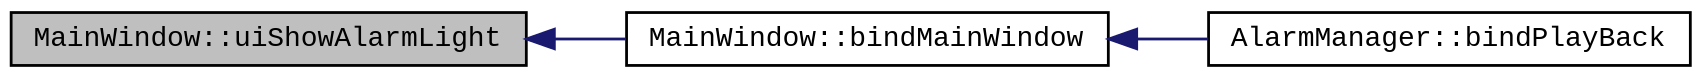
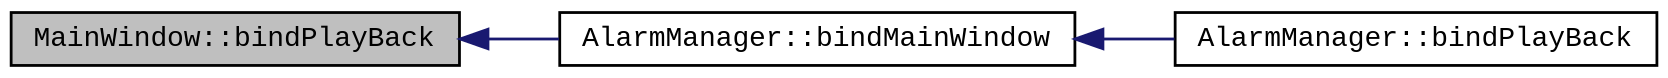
(269, 39) -> (235, 39)
(867, 39) -> (817, 39)
